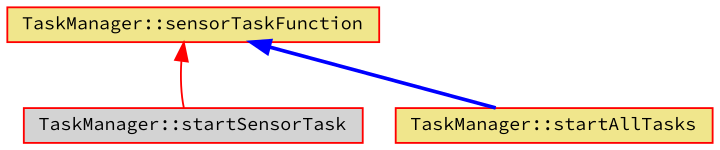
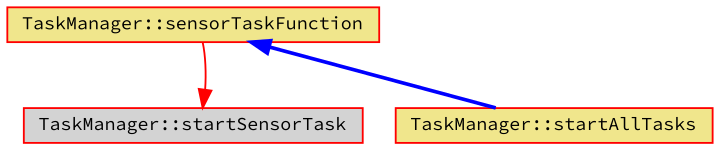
(181, 85) -> (205, 66)
